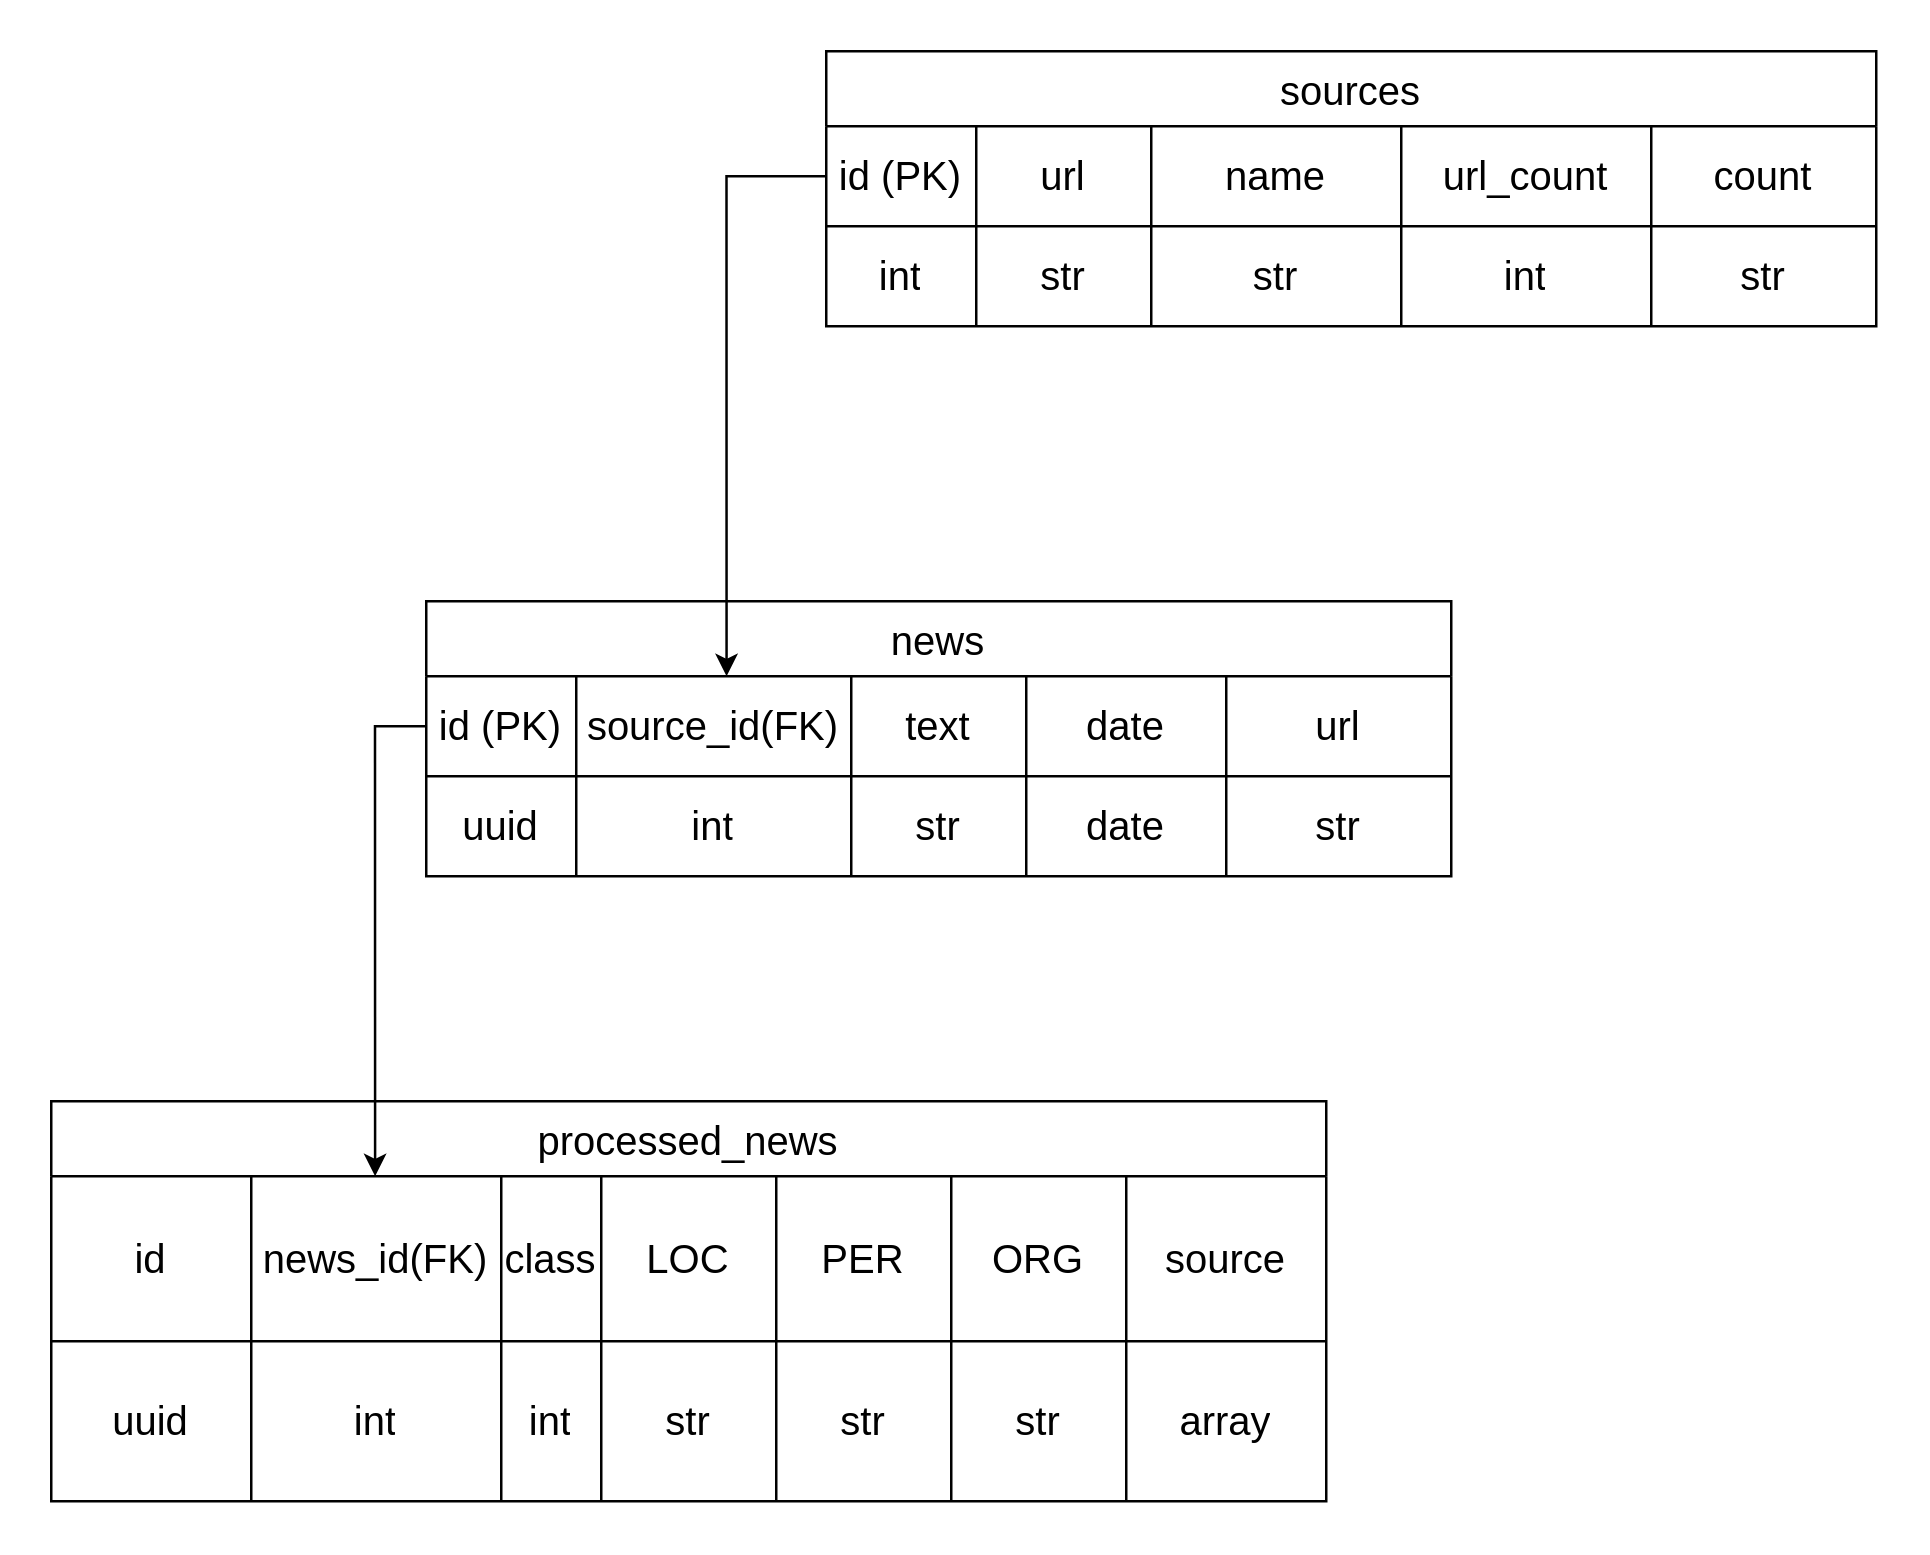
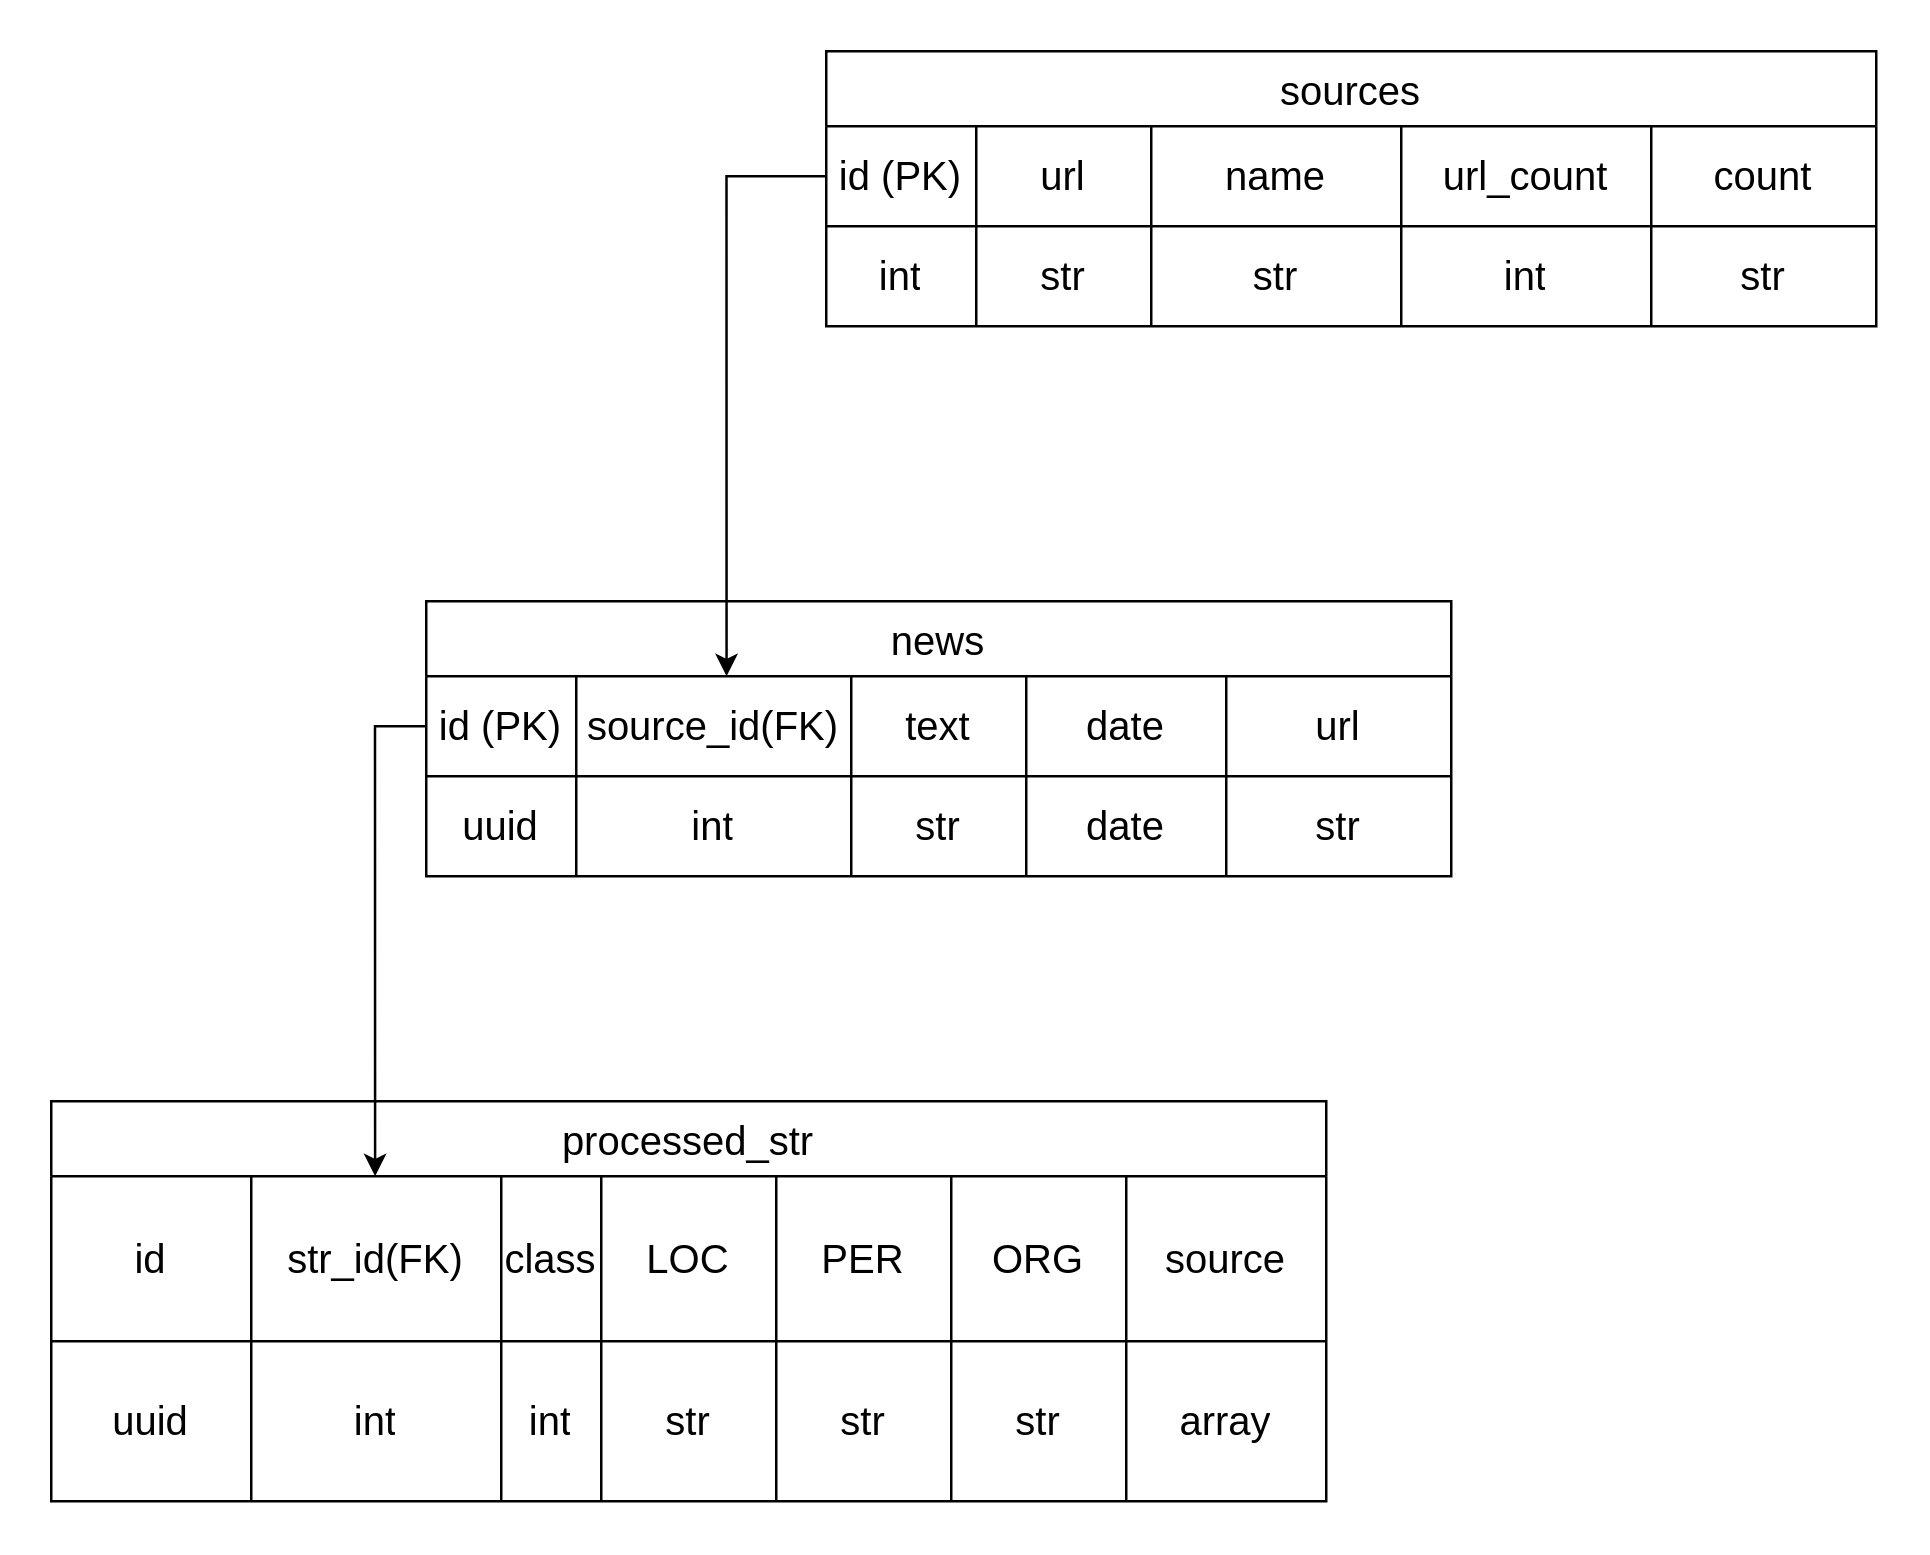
(688, 1142) -> (688, 1142)
(376, 1259) -> (376, 1259)
